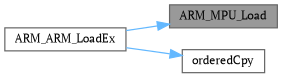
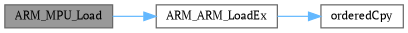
(142, 28) -> (128, 16)
